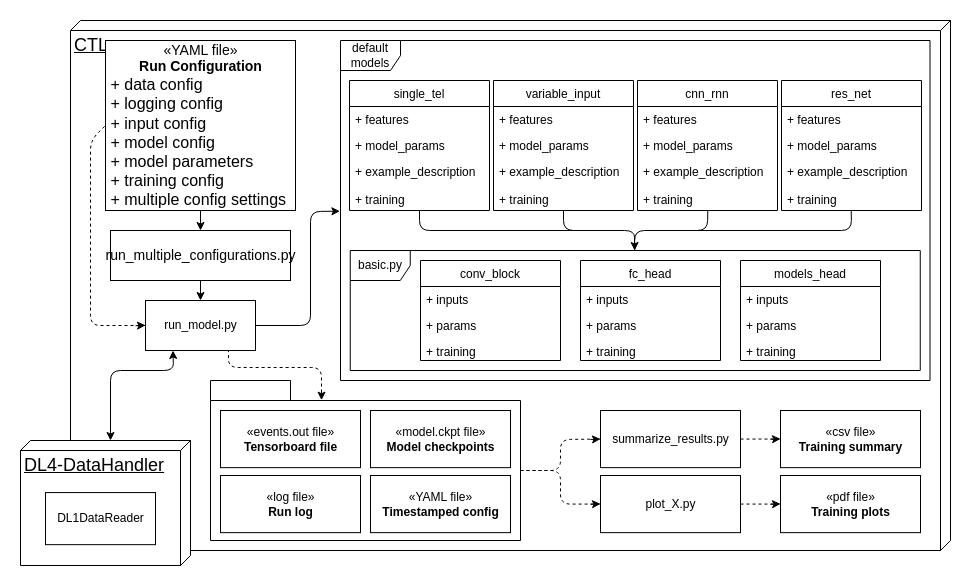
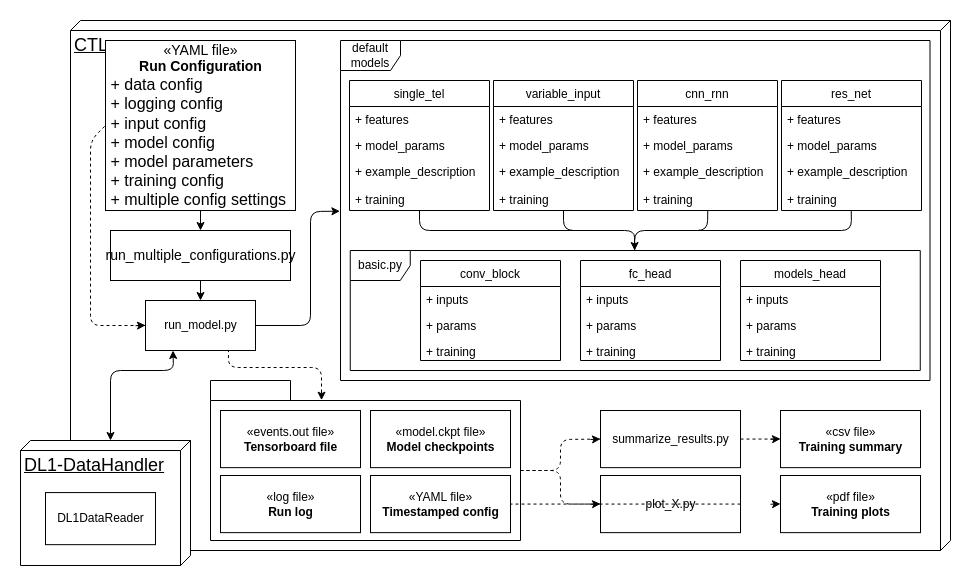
(73, 463) -> (73, 463)
(755, 504) -> (672, 504)
